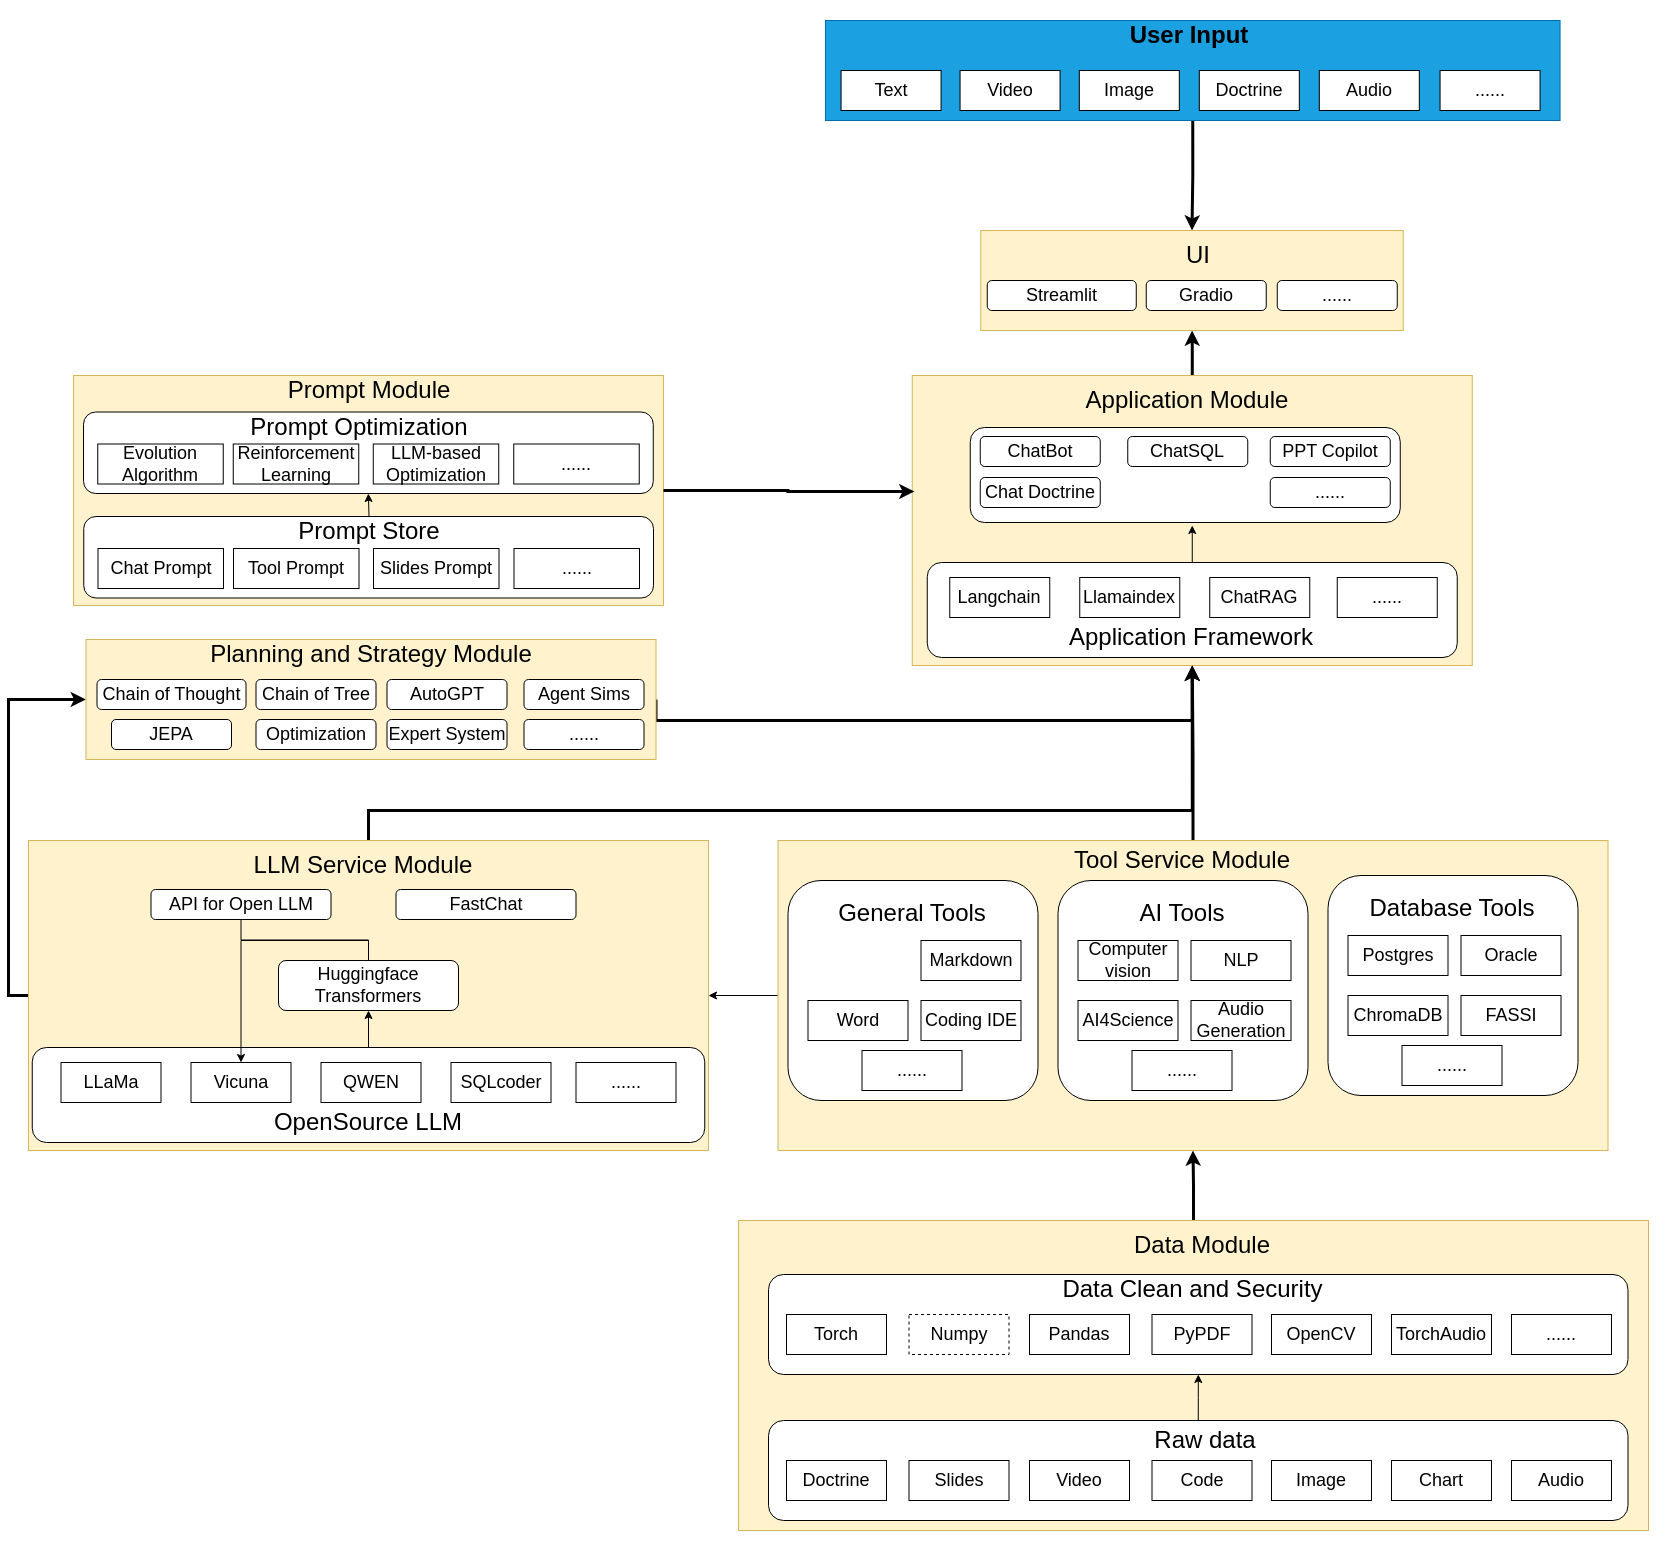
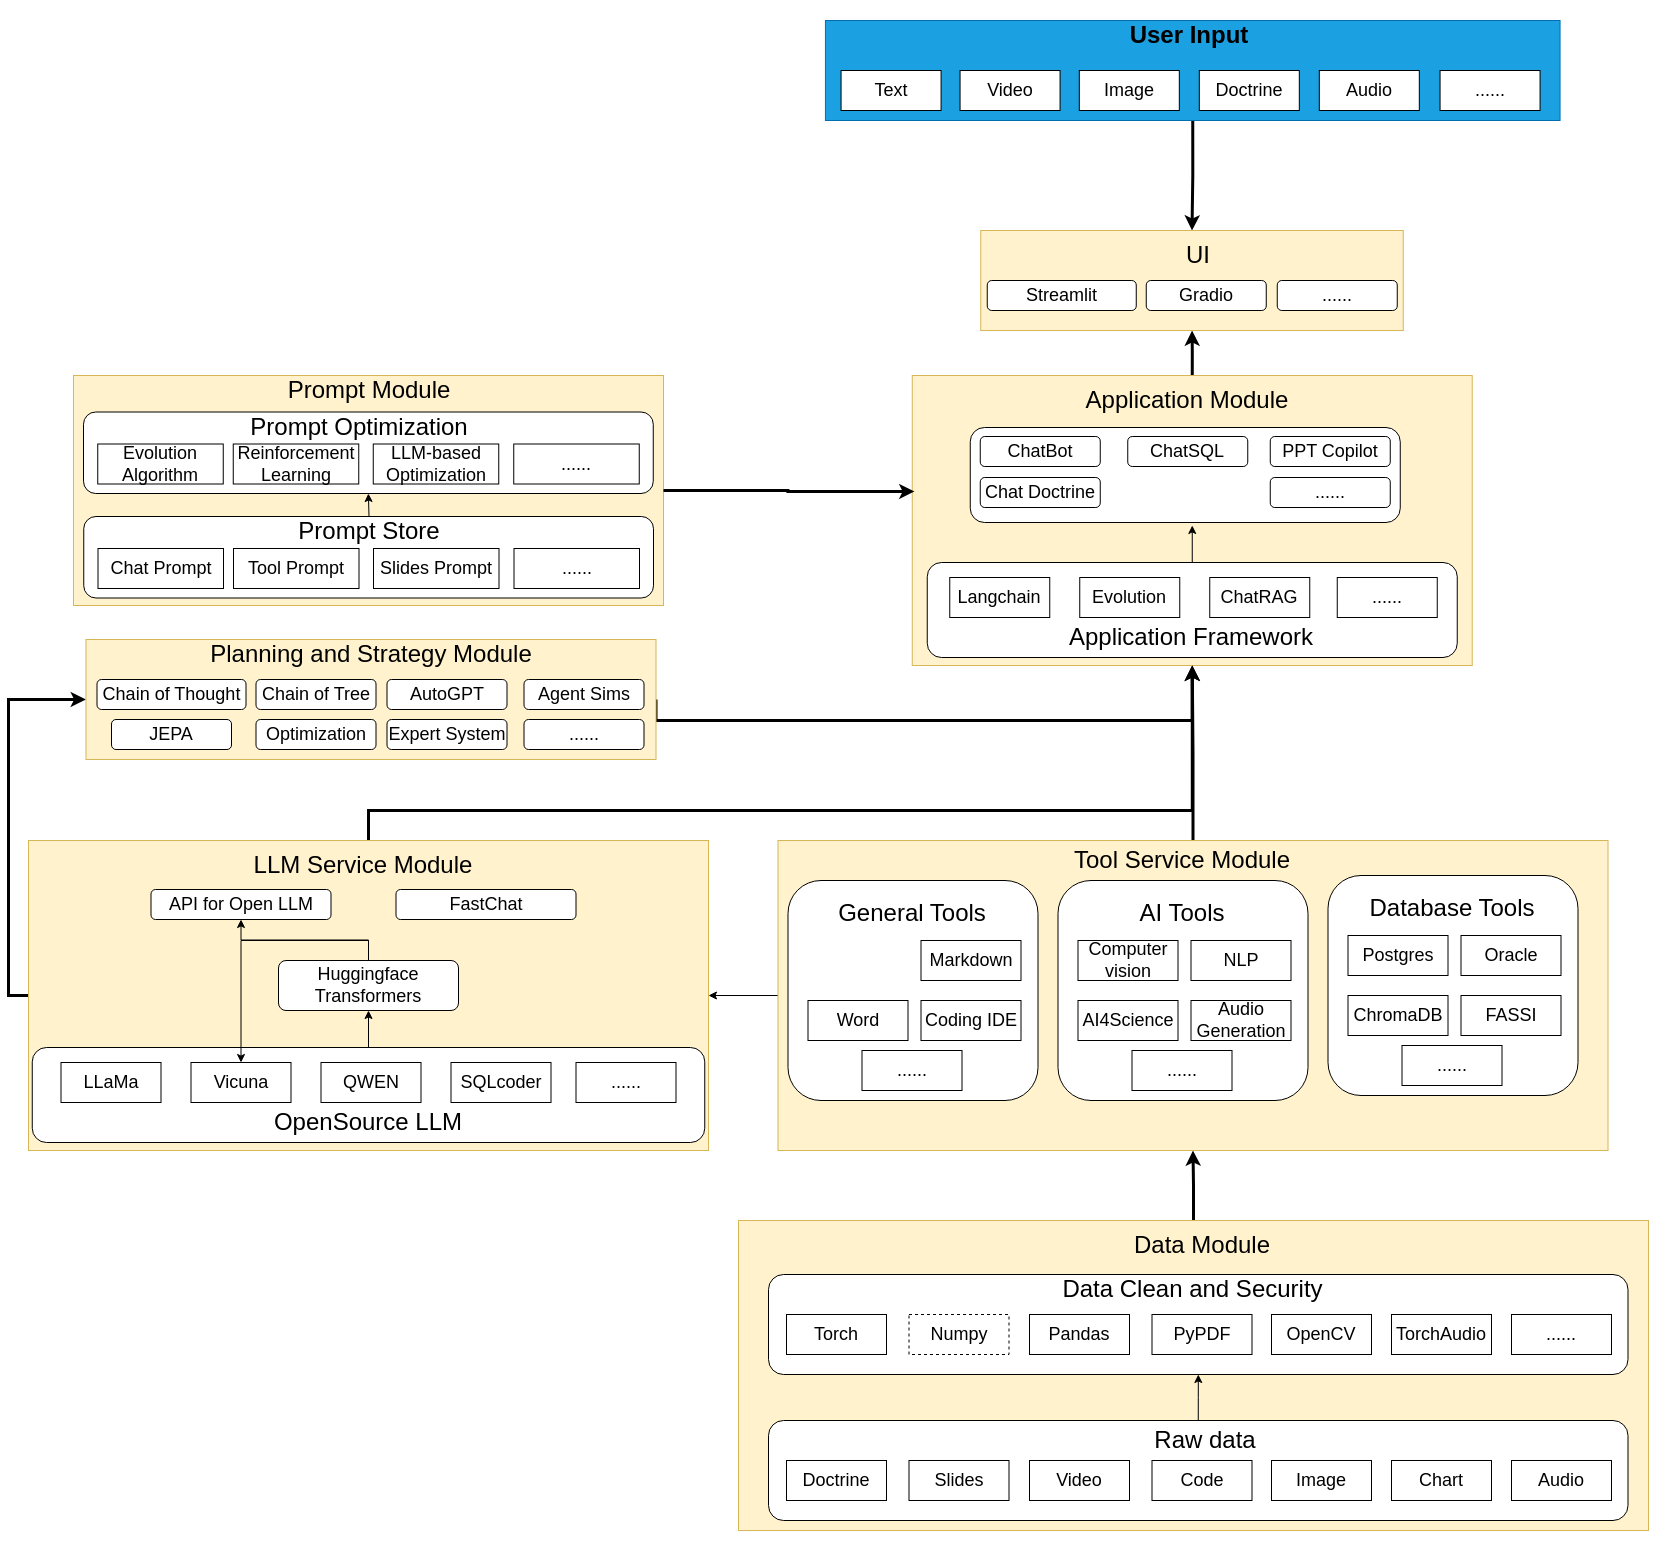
(1130, 598) -> (1130, 598)
(241, 925) -> (241, 928)
